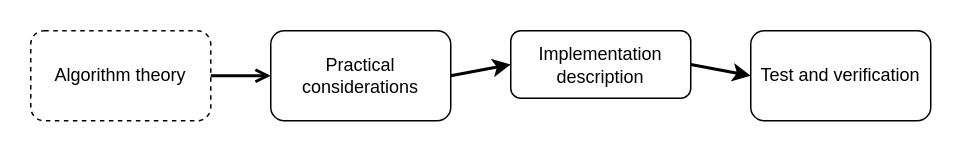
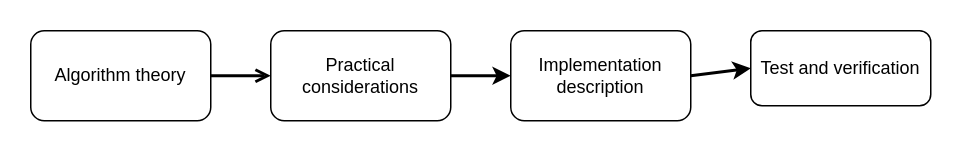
(601, 65) -> (601, 76)
(121, 76) -> (121, 76)
(841, 76) -> (841, 68)
